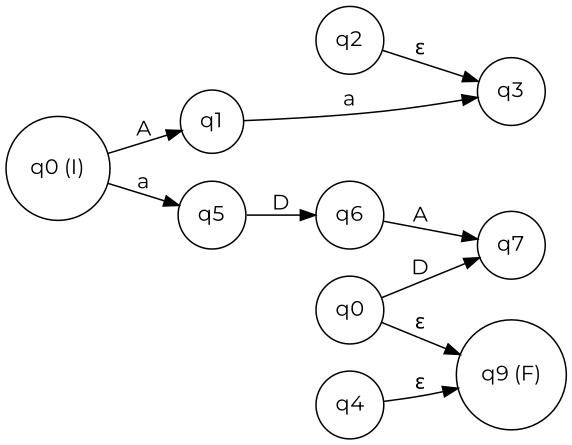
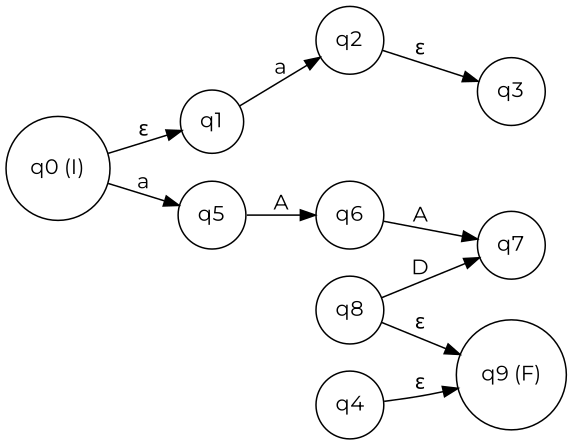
(353, 114) -> (273, 86)
(144, 130) -> (144, 130)
(281, 204) -> (281, 204)
(350, 310) -> (350, 310)
